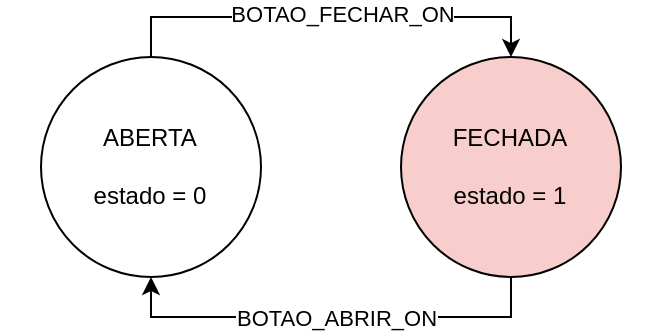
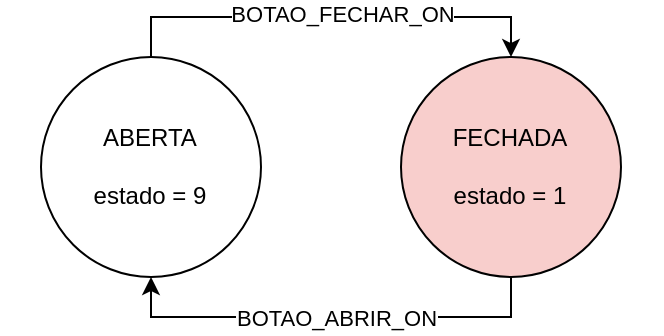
(151, 167) -> (151, 167)
